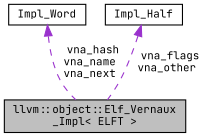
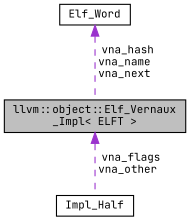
(47, 15) -> (95, 15)
(125, 69) -> (95, 169)
